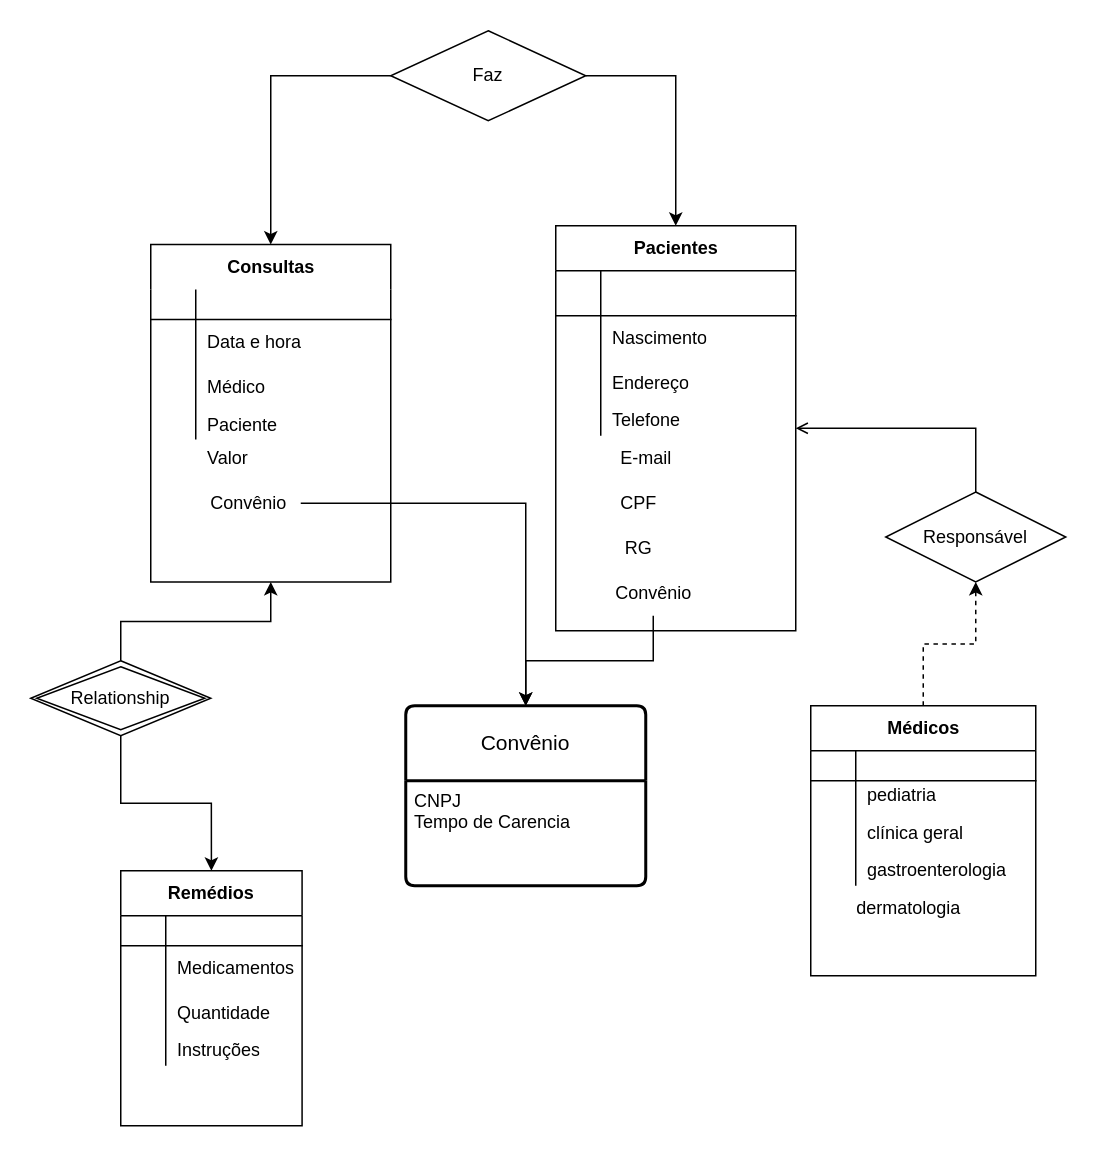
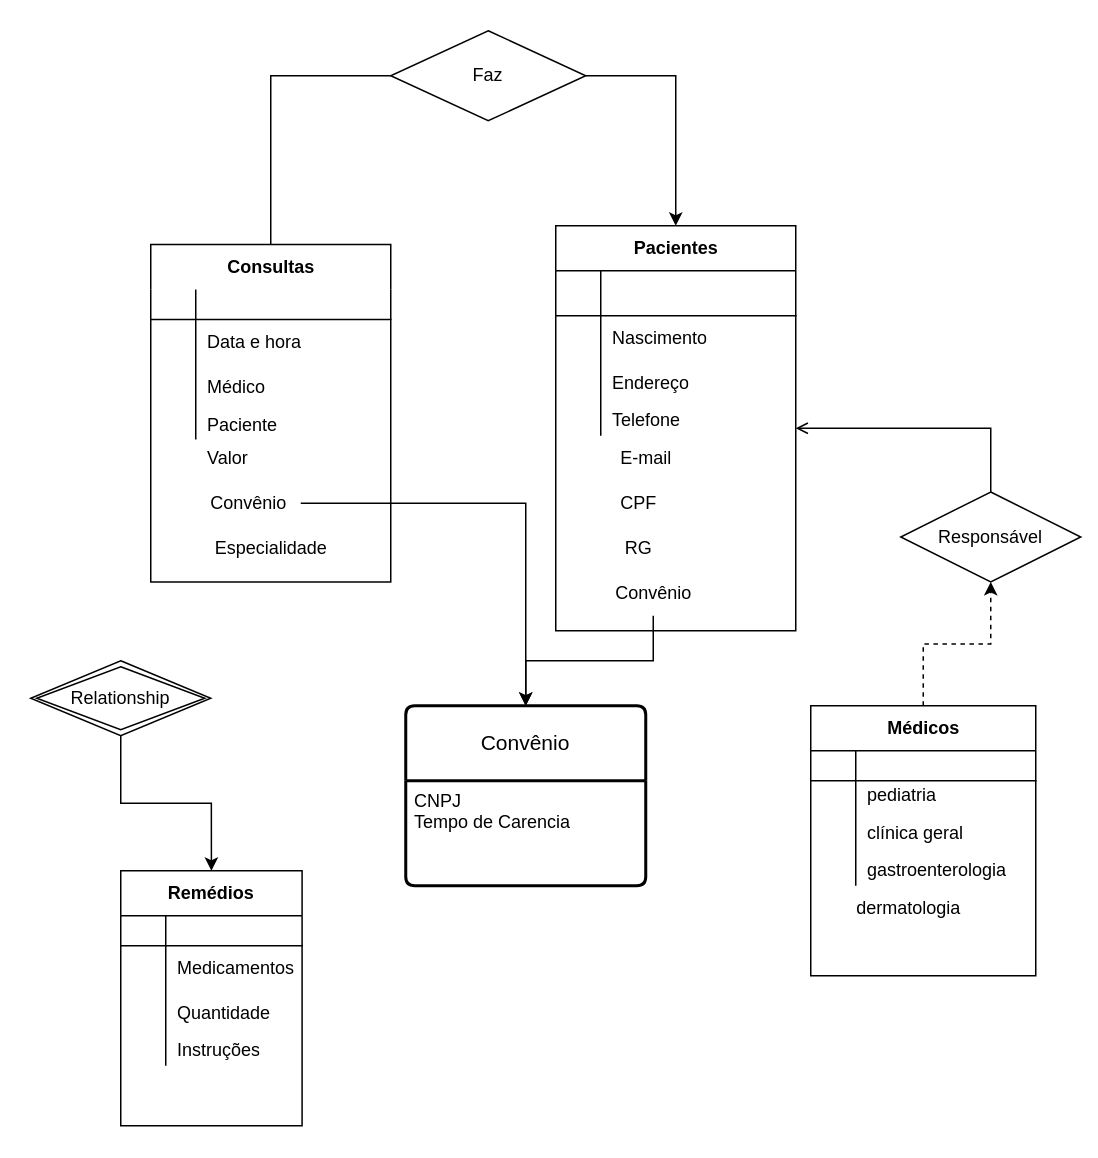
(271, 233) -> (271, 237)
(976, 537) -> (991, 537)
none -> (271, 548)
(191, 621) -> none
